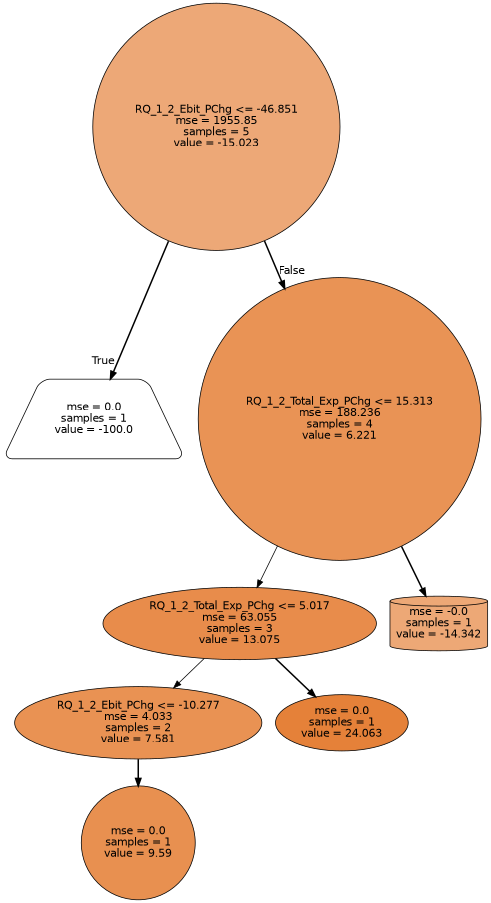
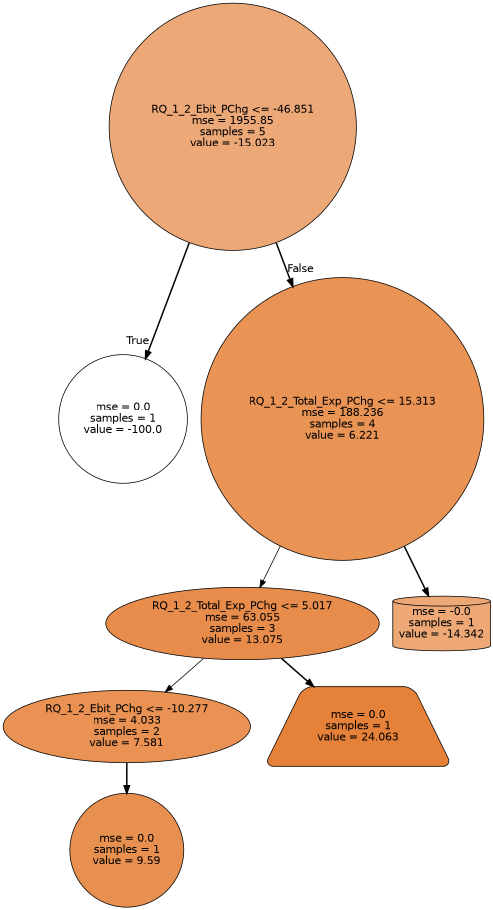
(94, 419) -> (123, 419)
(342, 723) -> (358, 727)
